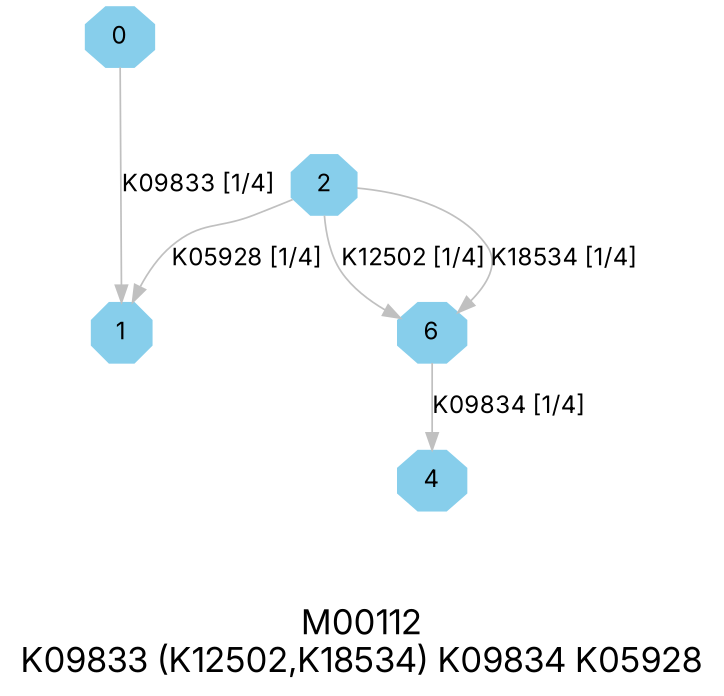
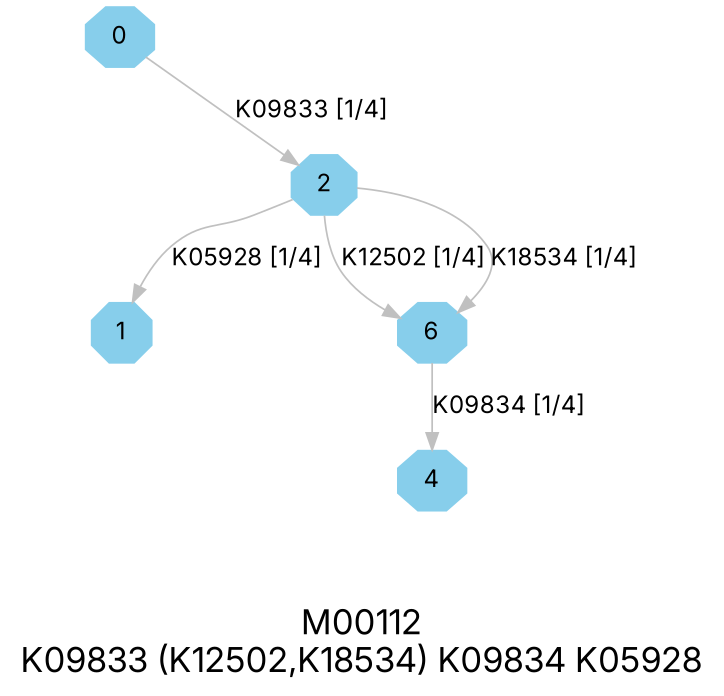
(121, 176) -> (215, 106)
